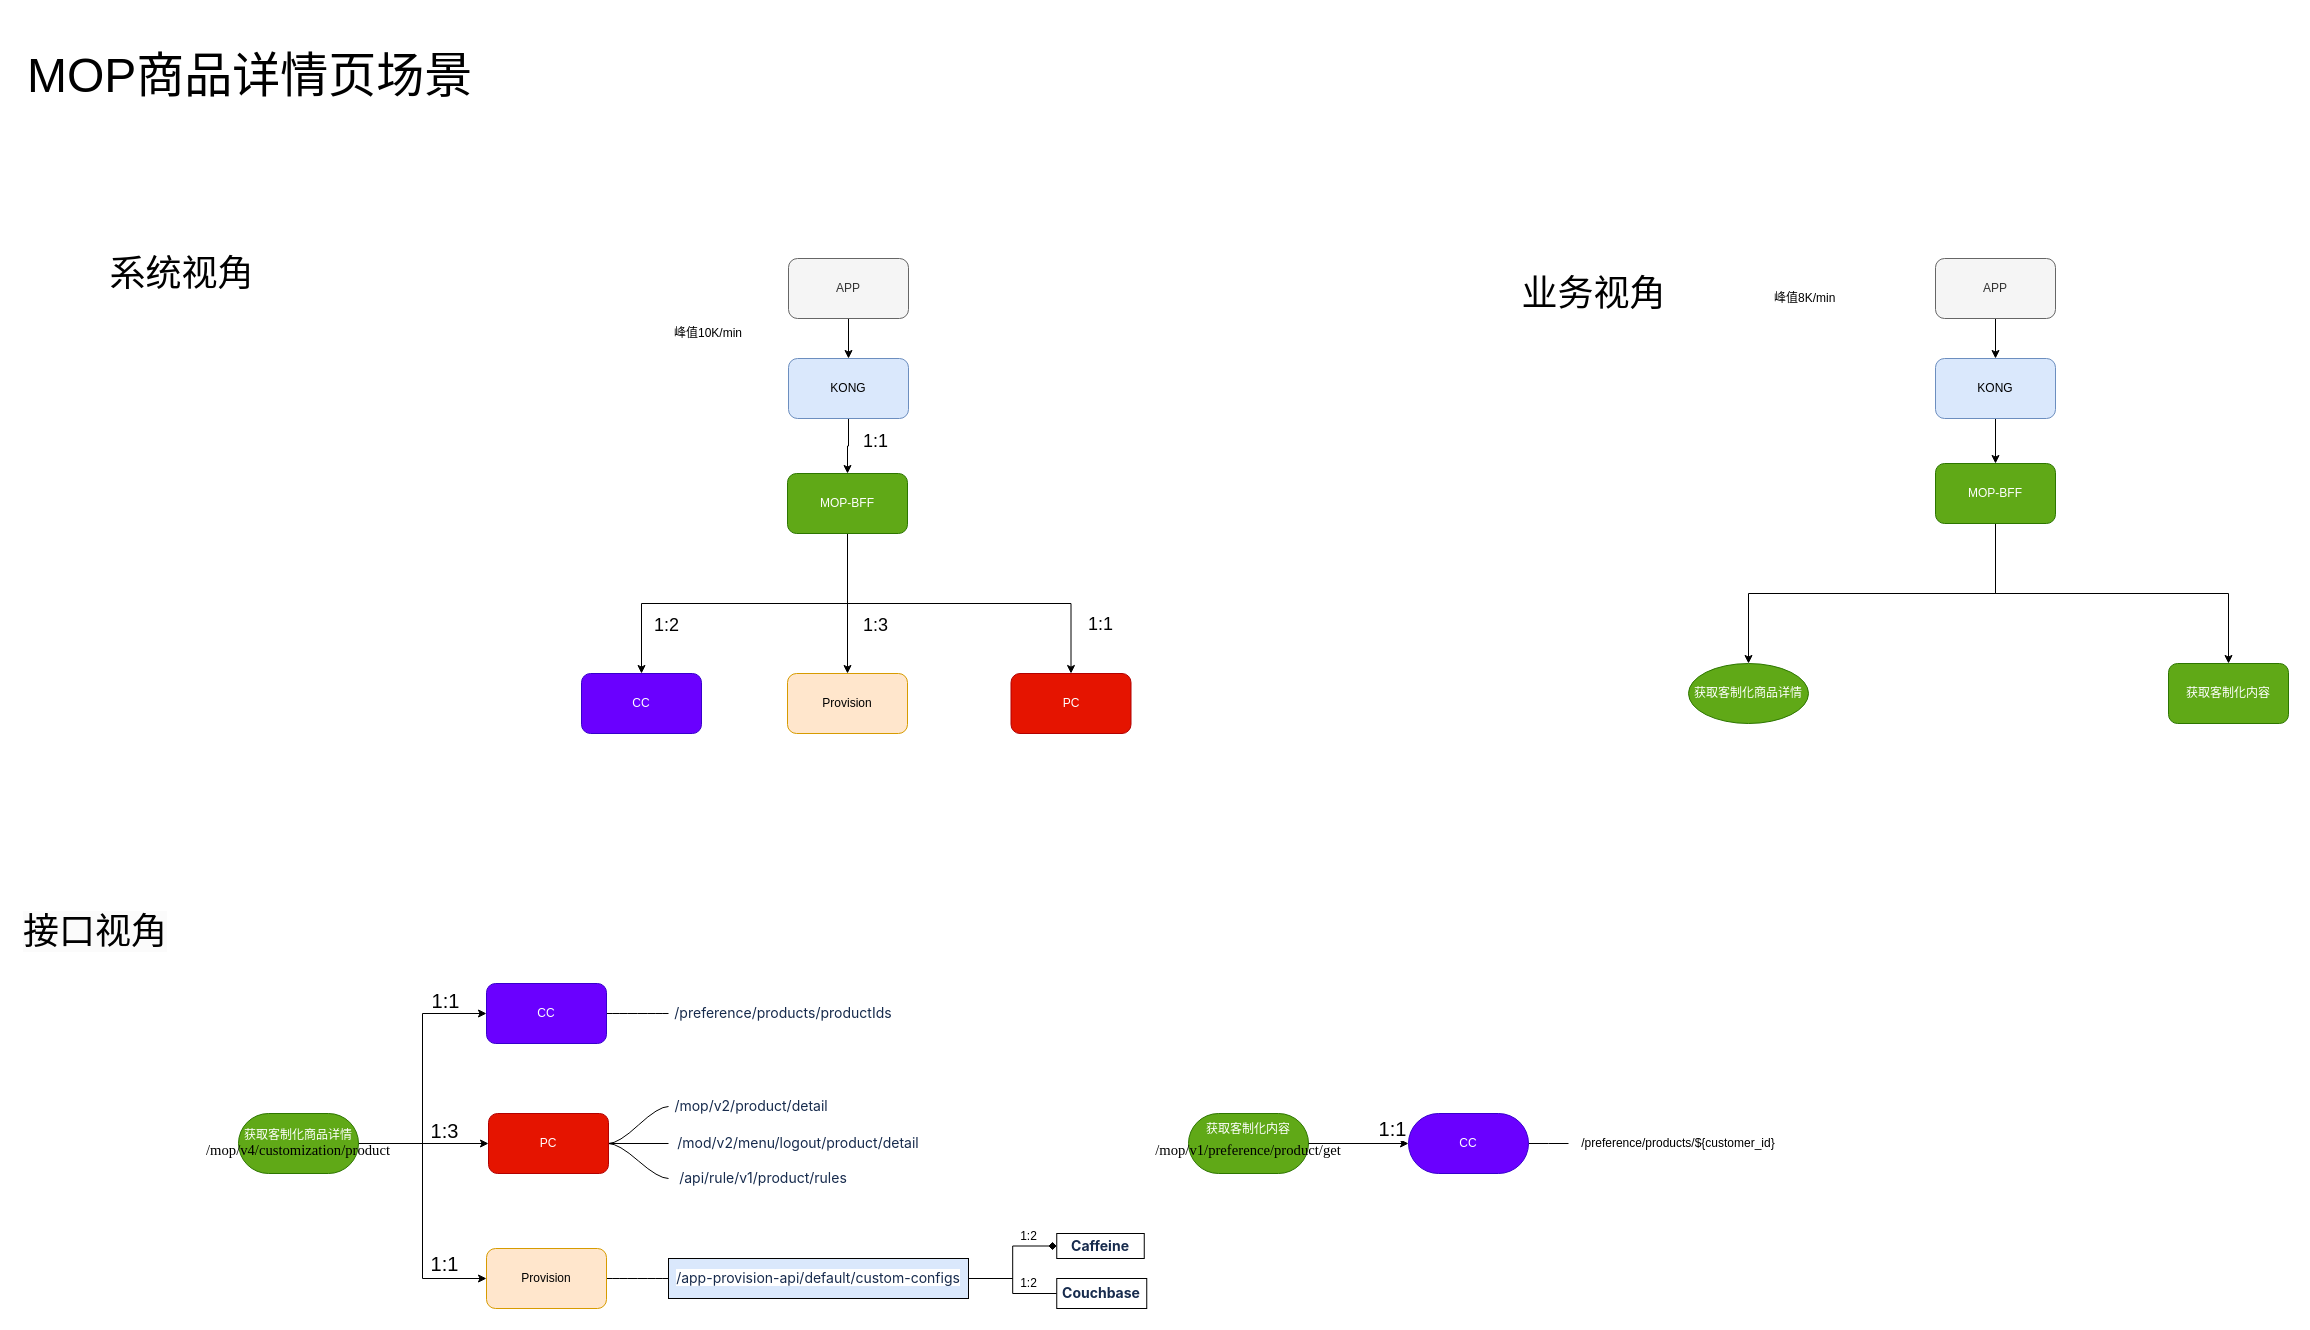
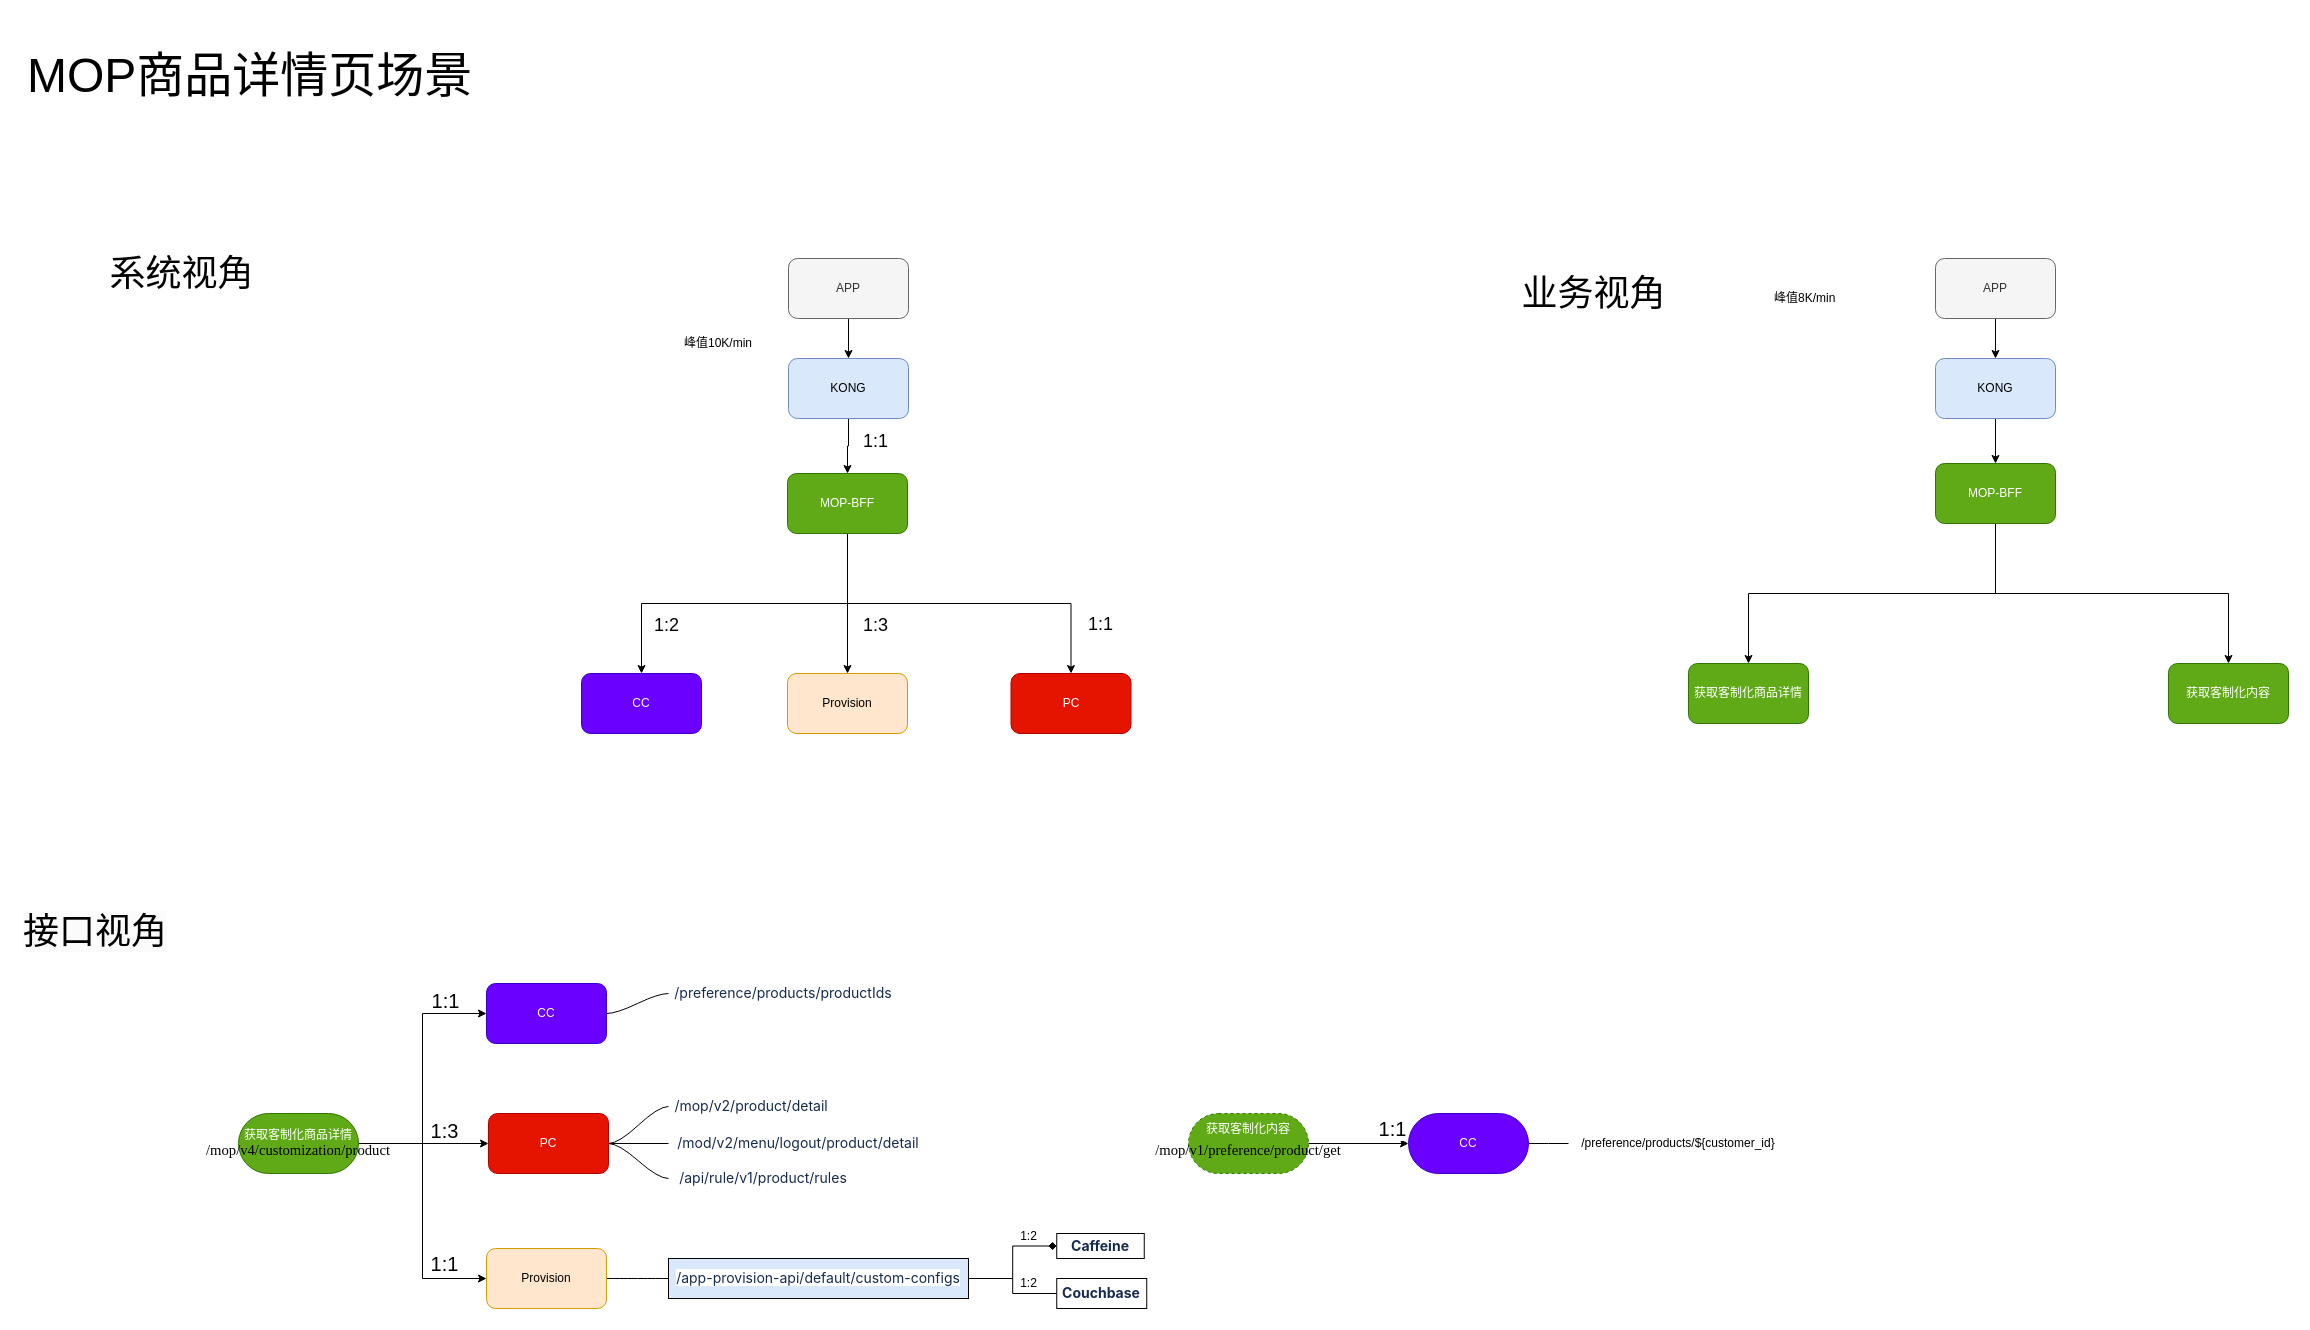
(708, 334) -> (718, 344)
(1749, 694) -> (1749, 694)
(784, 1014) -> (784, 994)
(1249, 1144) -> (1249, 1144)
